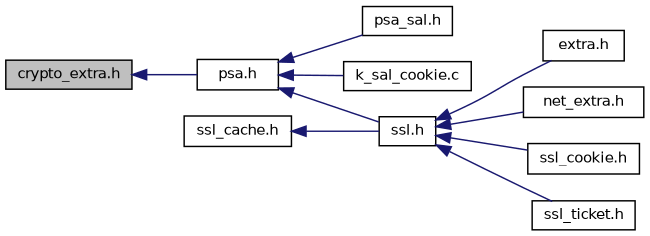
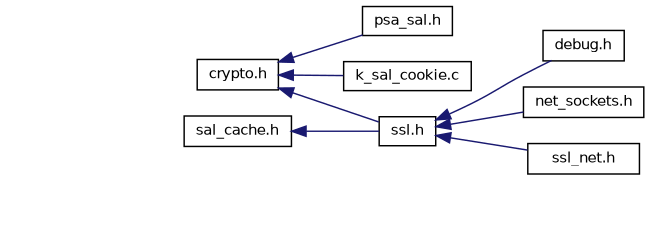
(584, 46) -> (584, 46)
(69, 75) -> none
(238, 75) -> (238, 75)
(584, 102) -> (584, 102)
(238, 131) -> (238, 131)
(584, 159) -> (584, 159)
(584, 215) -> none
